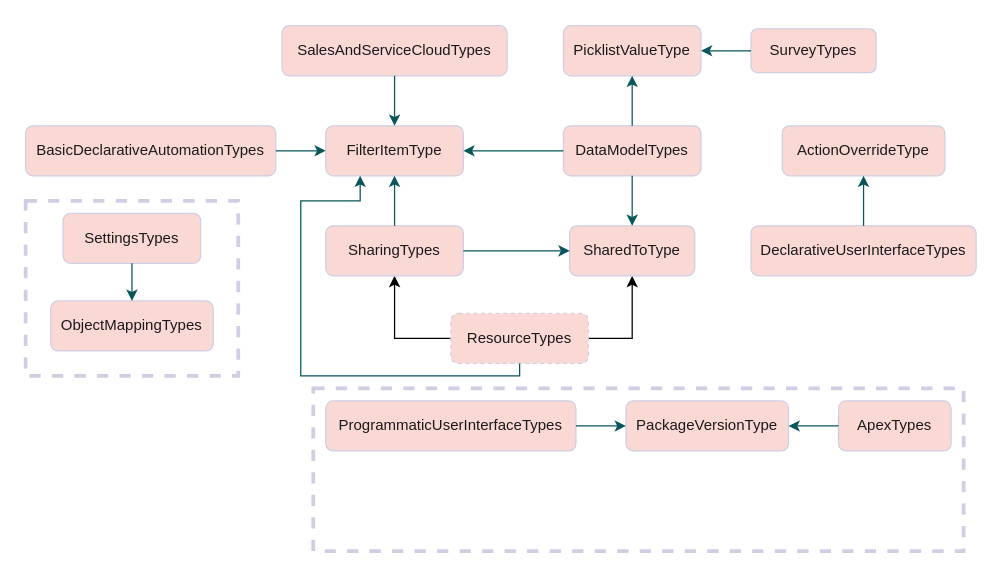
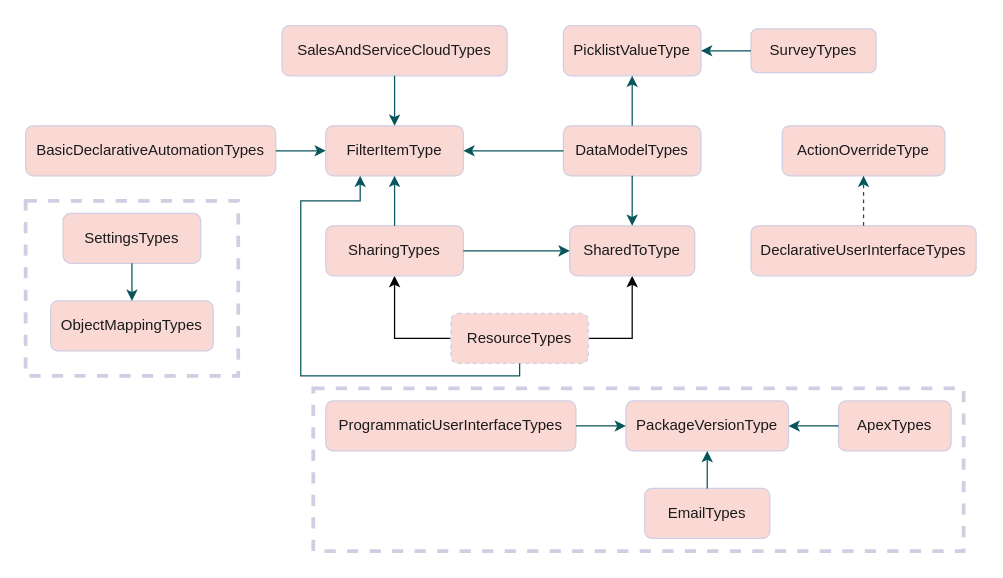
(863, 205) -> (863, 205)
none -> (707, 465)
none -> (707, 513)
